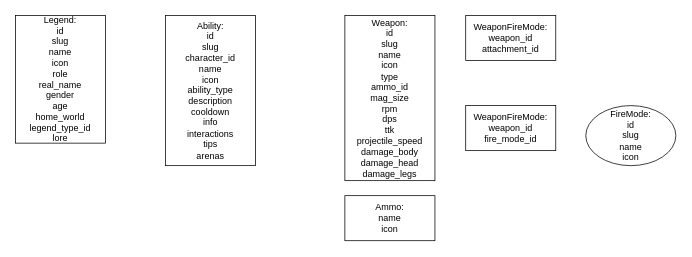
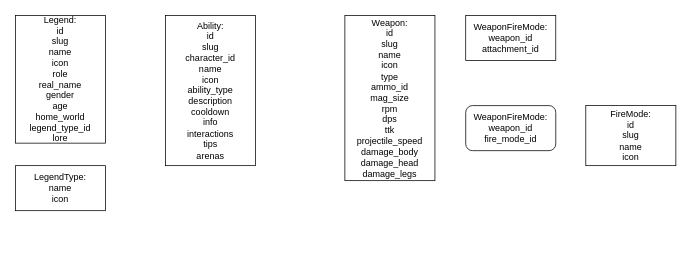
(510, 128) -> (510, 128)
(630, 135) -> (630, 135)
none -> (60, 188)
(390, 218) -> none
